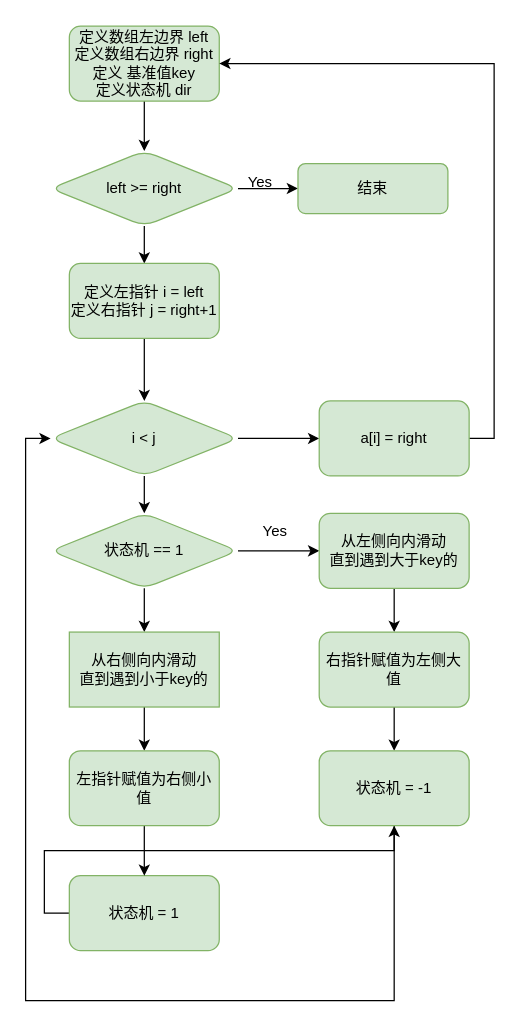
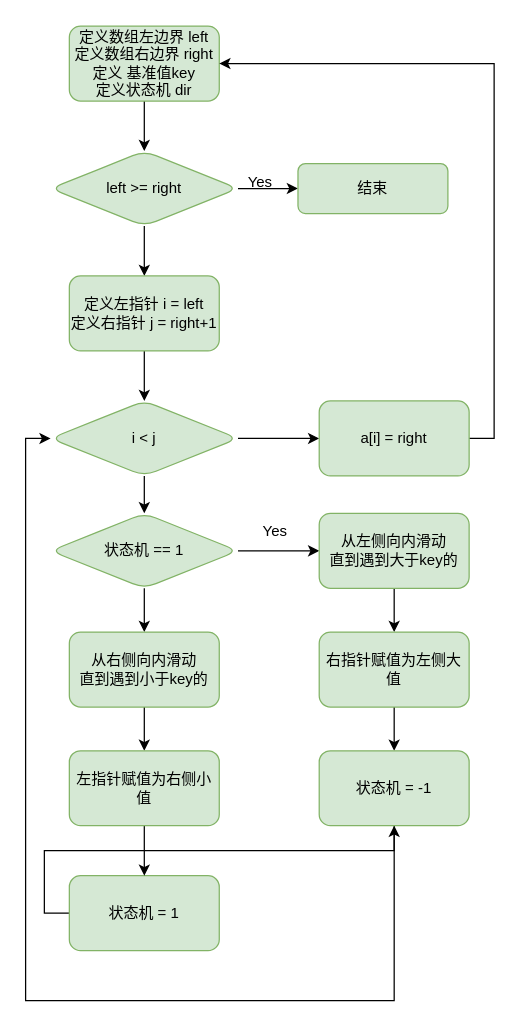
(144, 301) -> (144, 313)
(144, 669) -> (144, 669)
